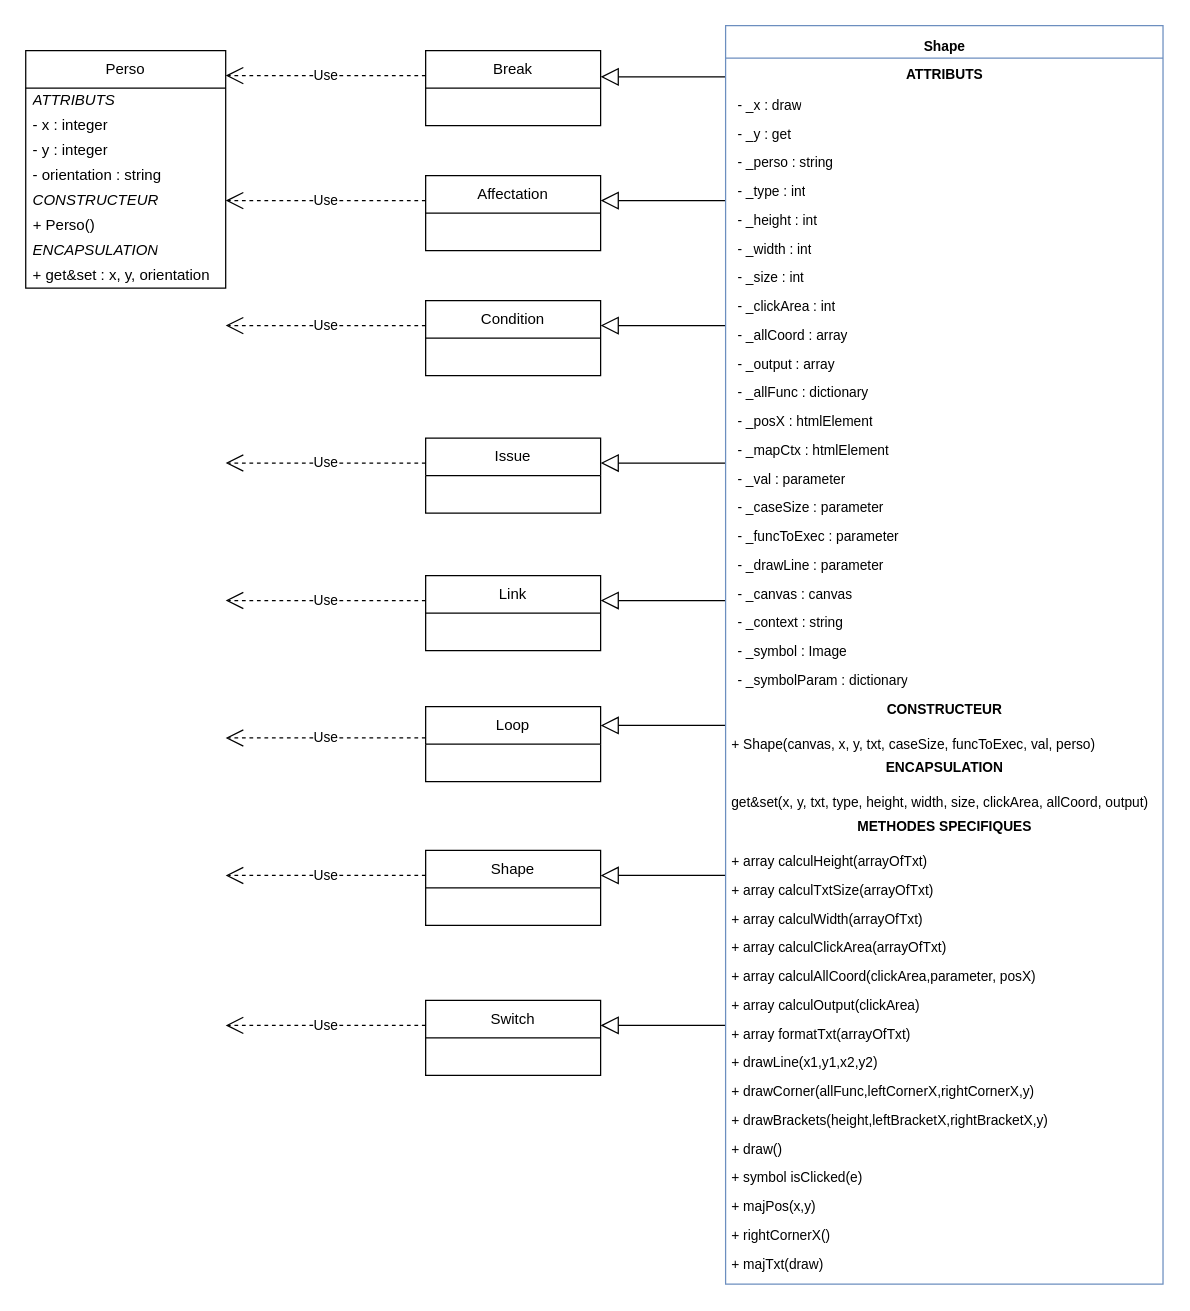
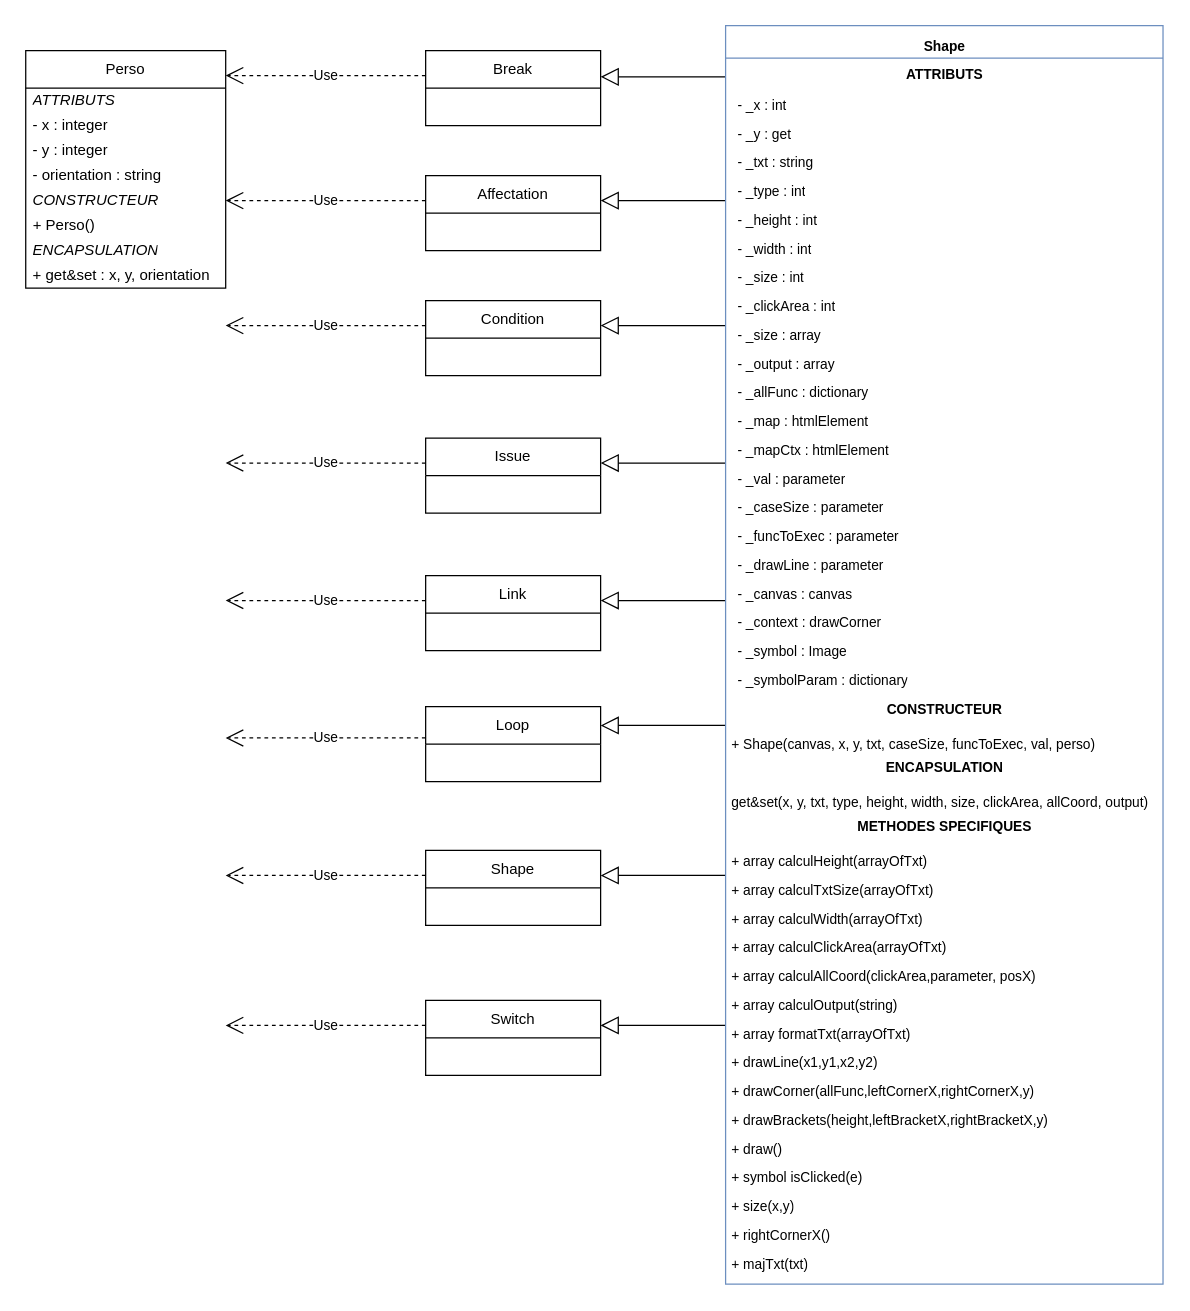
(773, 106) -> (768, 106)
(795, 163) -> (787, 163)
(801, 336) -> (787, 336)
(808, 422) -> (804, 422)
(802, 623) -> (820, 623)
(841, 1006) -> (831, 1006)
(778, 1208) -> (769, 1208)
(784, 1265) -> (780, 1265)
